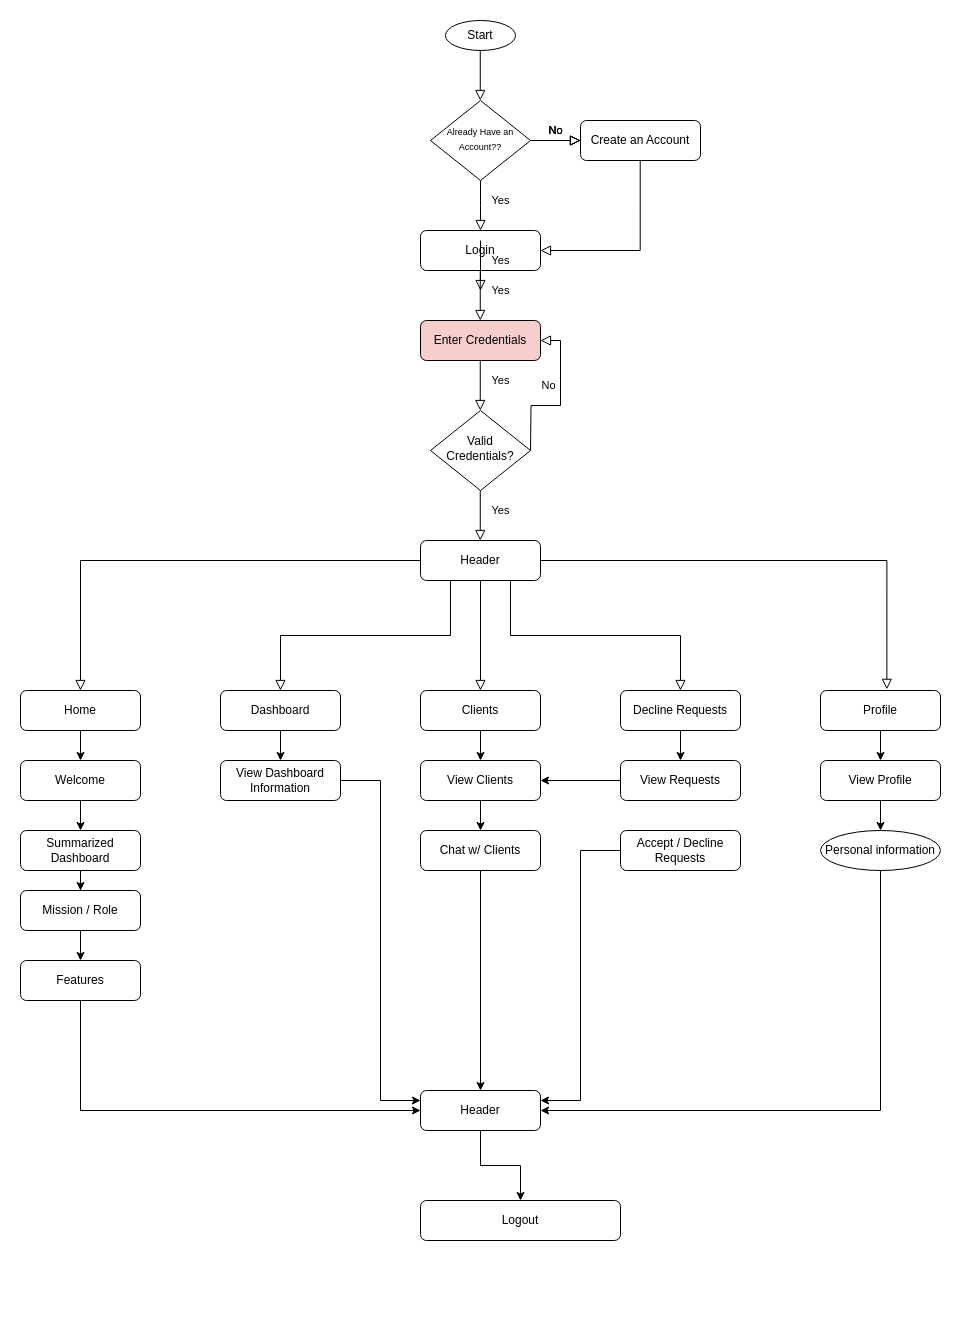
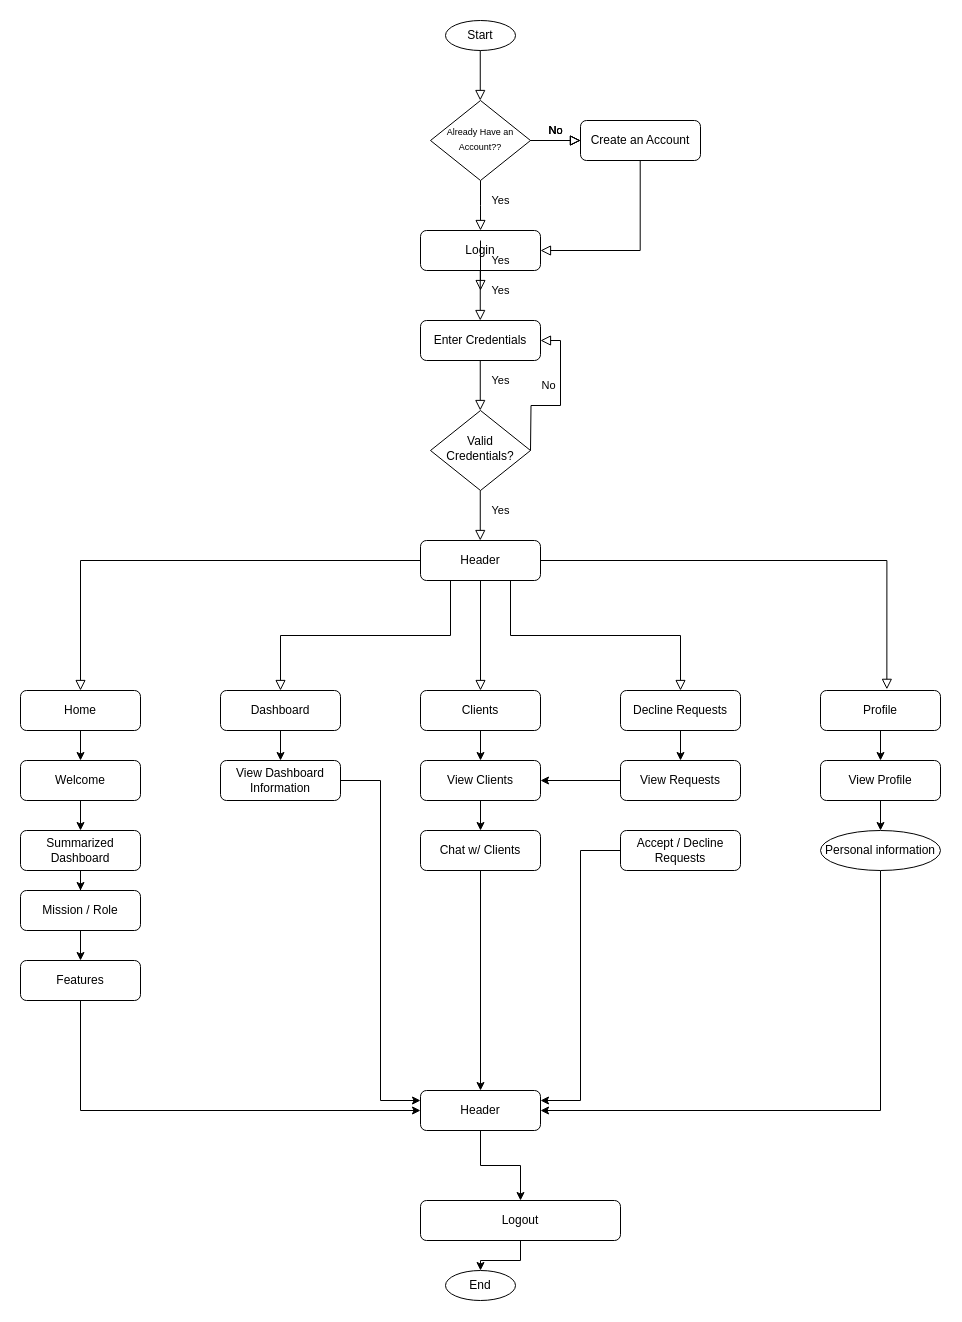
(481, 341) -> (481, 341)
none -> (510, 1261)
none -> (481, 1286)
